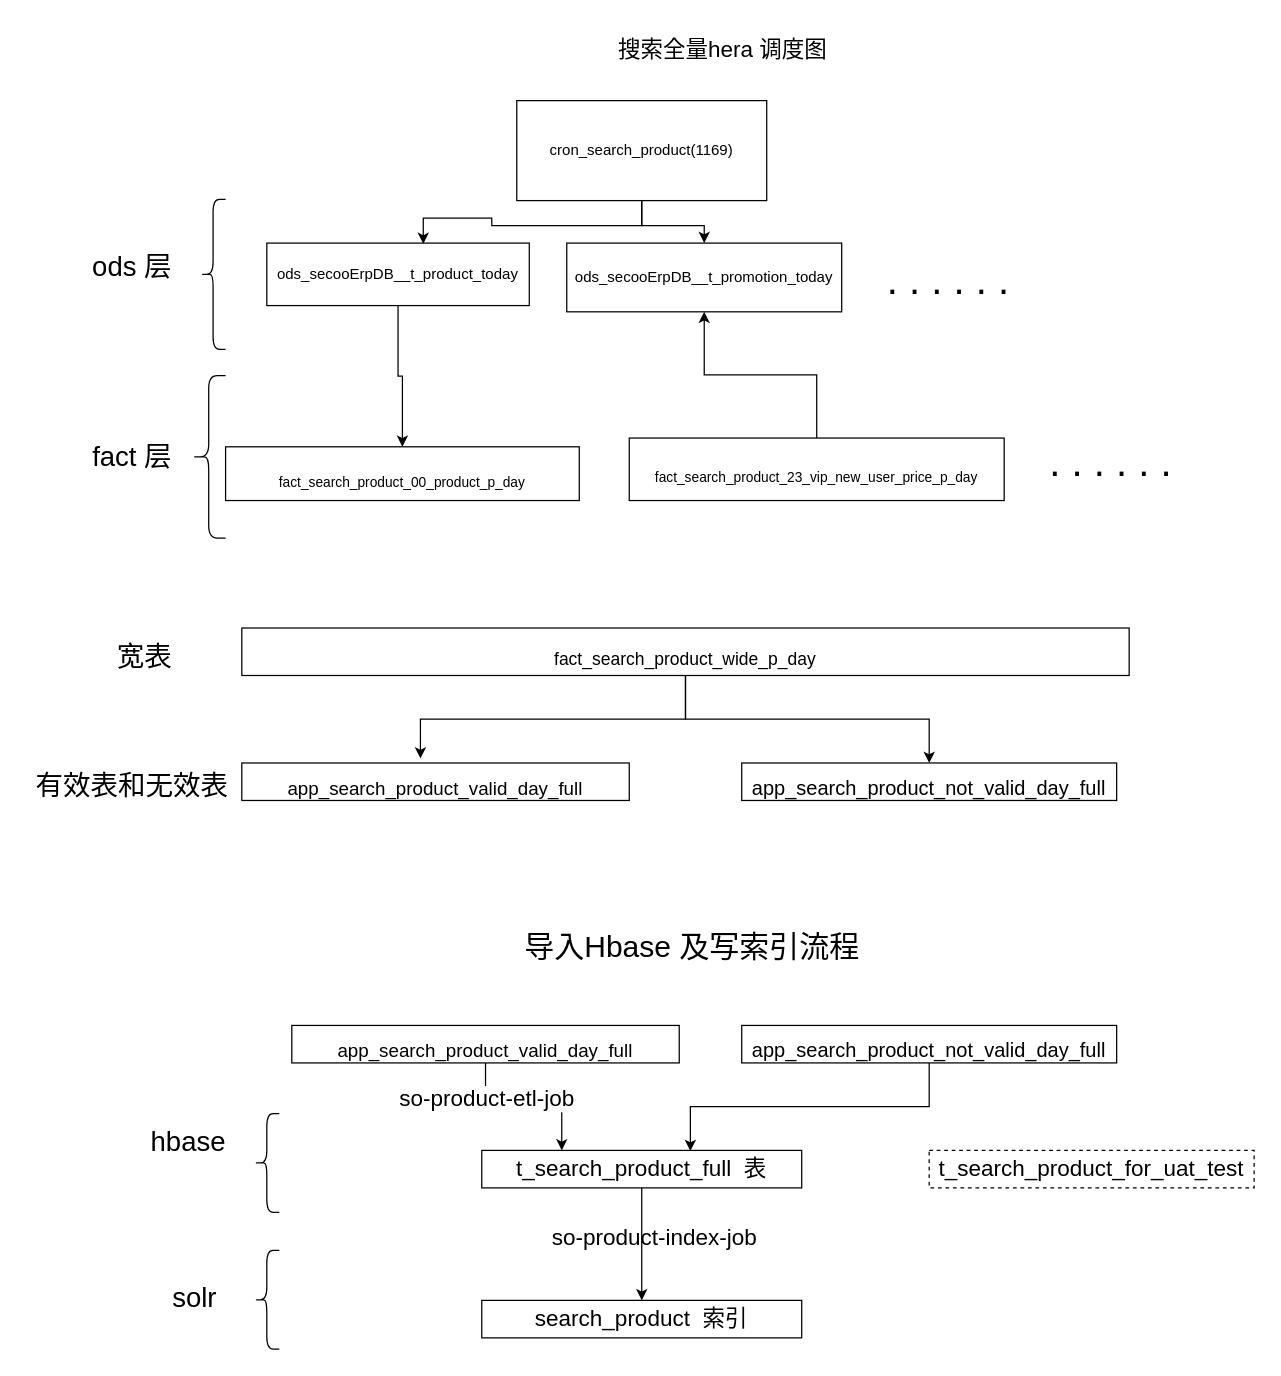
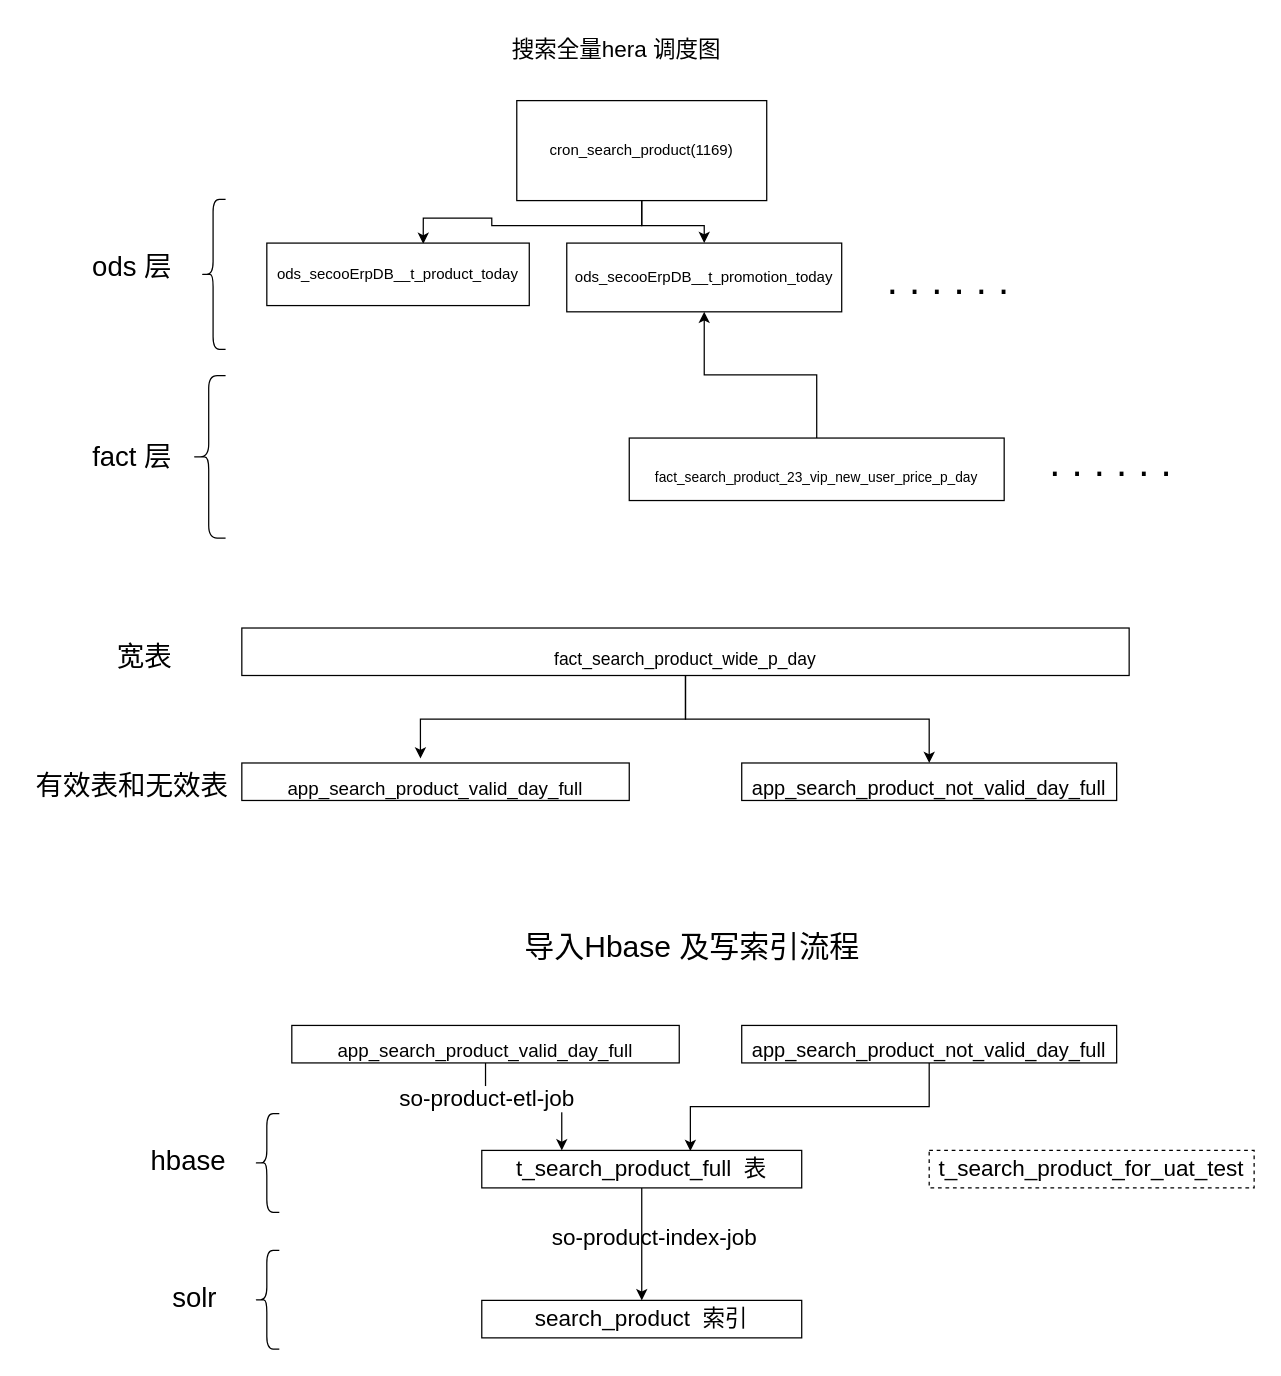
(723, 51) -> (617, 51)
(398, 374) -> none
(403, 474) -> none
(192, 1138) -> (192, 1157)
